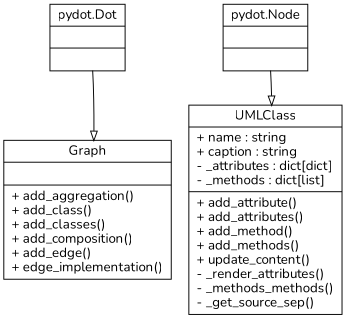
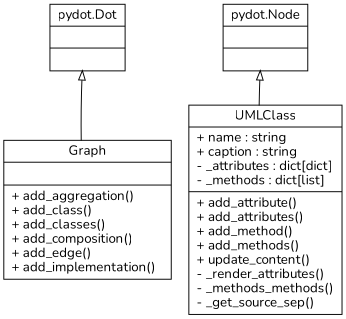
(271, 83) -> (259, 93)
(94, 101) -> (81, 110)
(88, 267) -> (84, 267)
